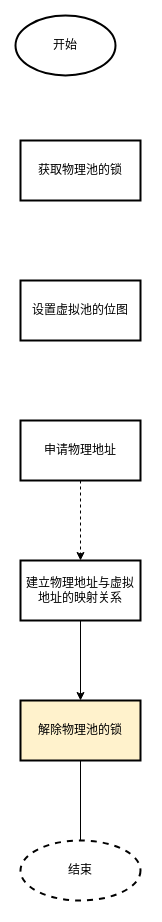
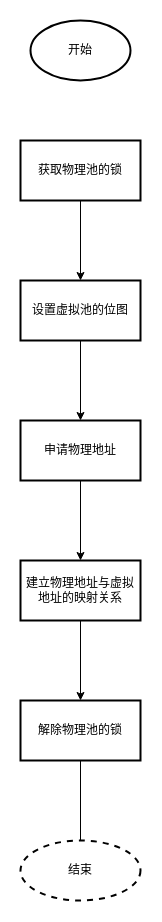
(66, 46) -> (81, 51)
none -> (81, 237)
none -> (81, 377)
(81, 518) -> (81, 518)
(81, 731) -> (81, 731)
